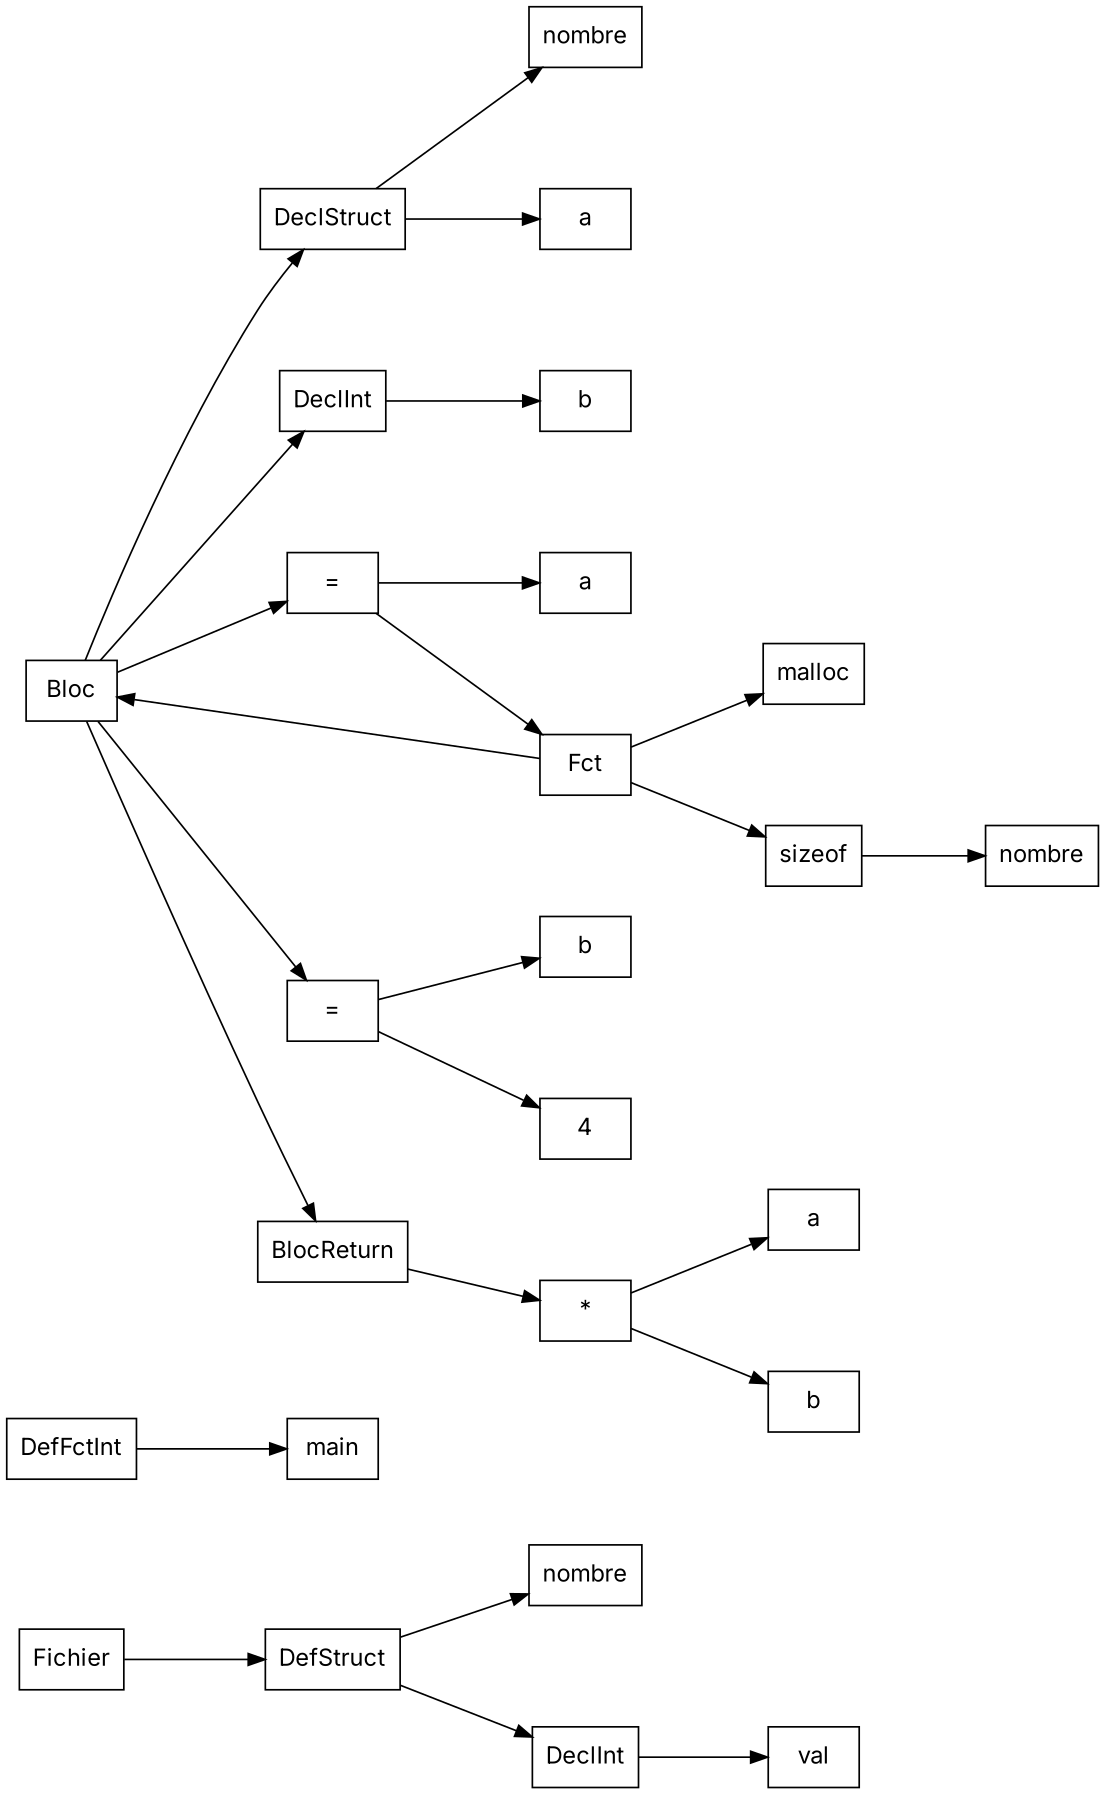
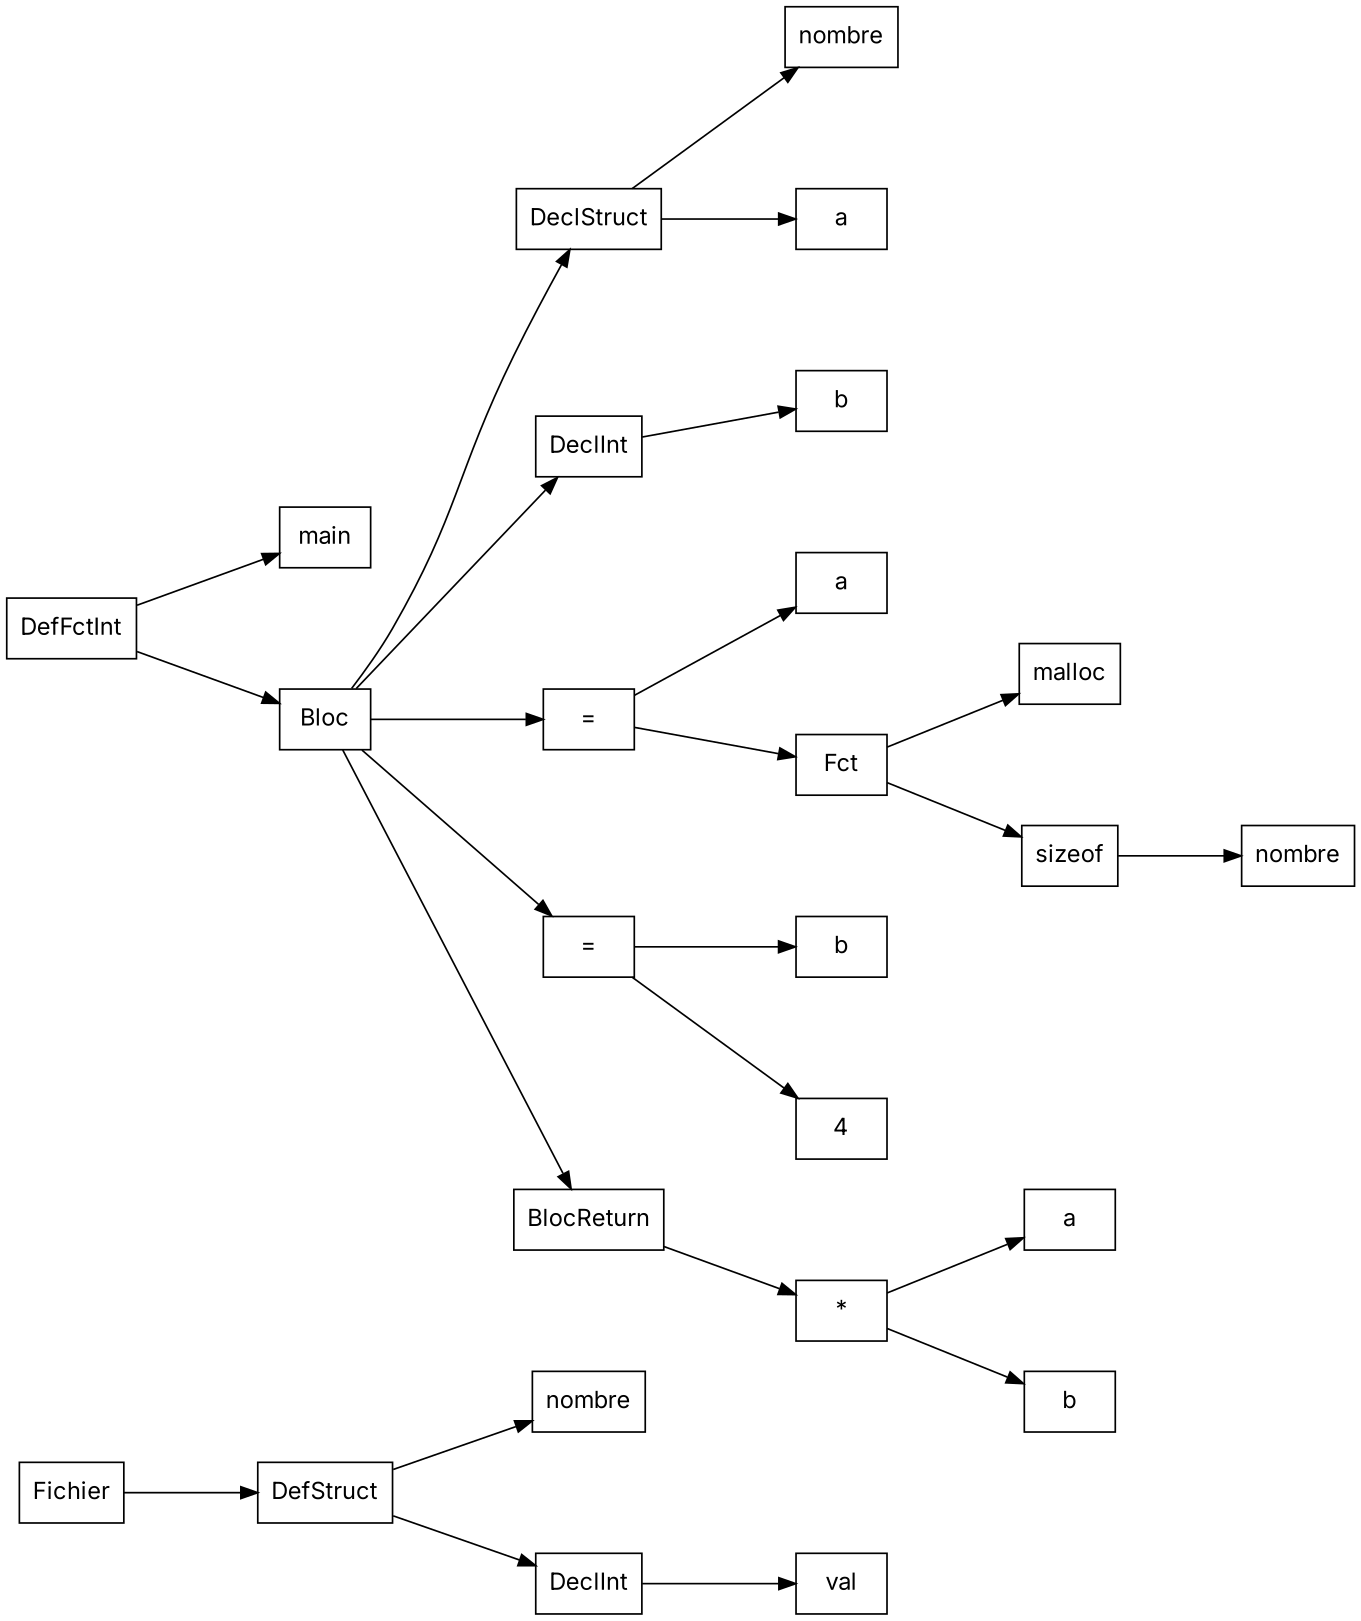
(337, 729) -> (200, 675)
